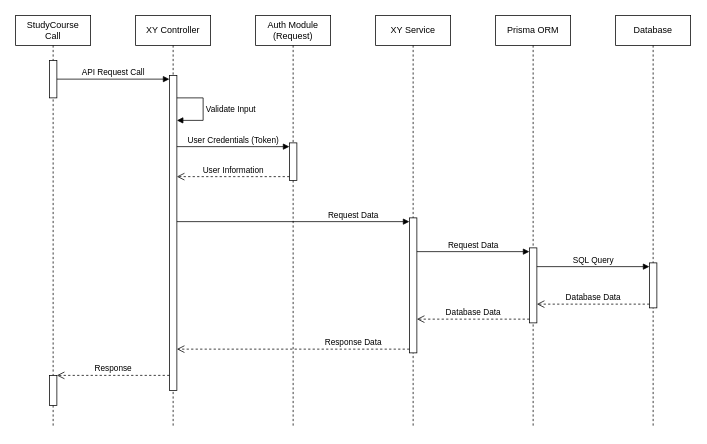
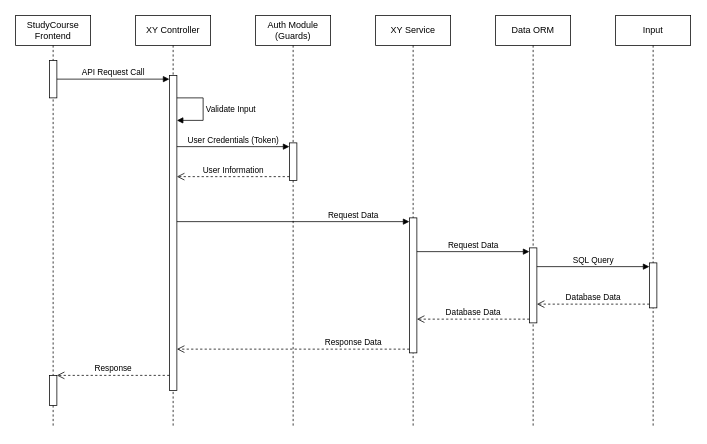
(53, 30) -> (53, 30)
(293, 30) -> (293, 30)
(533, 30) -> (533, 30)
(653, 30) -> (653, 30)
